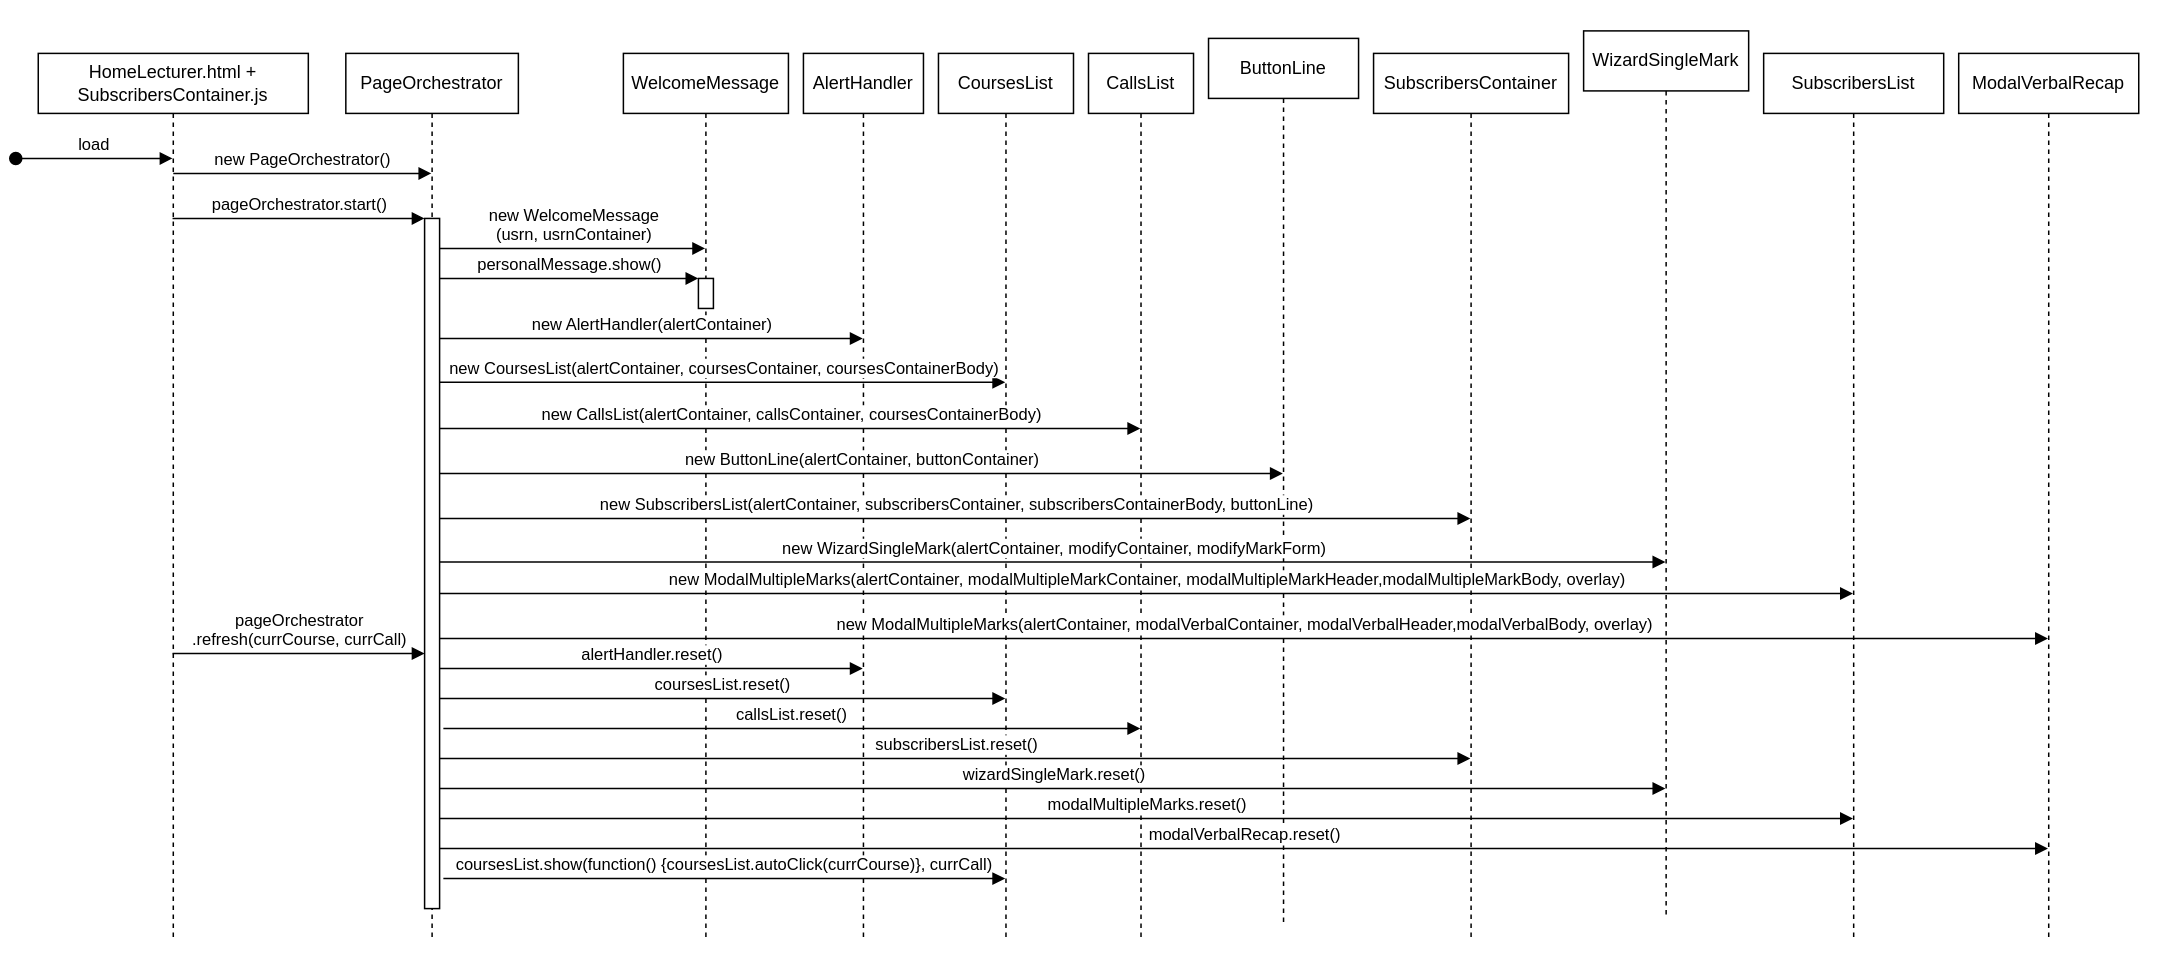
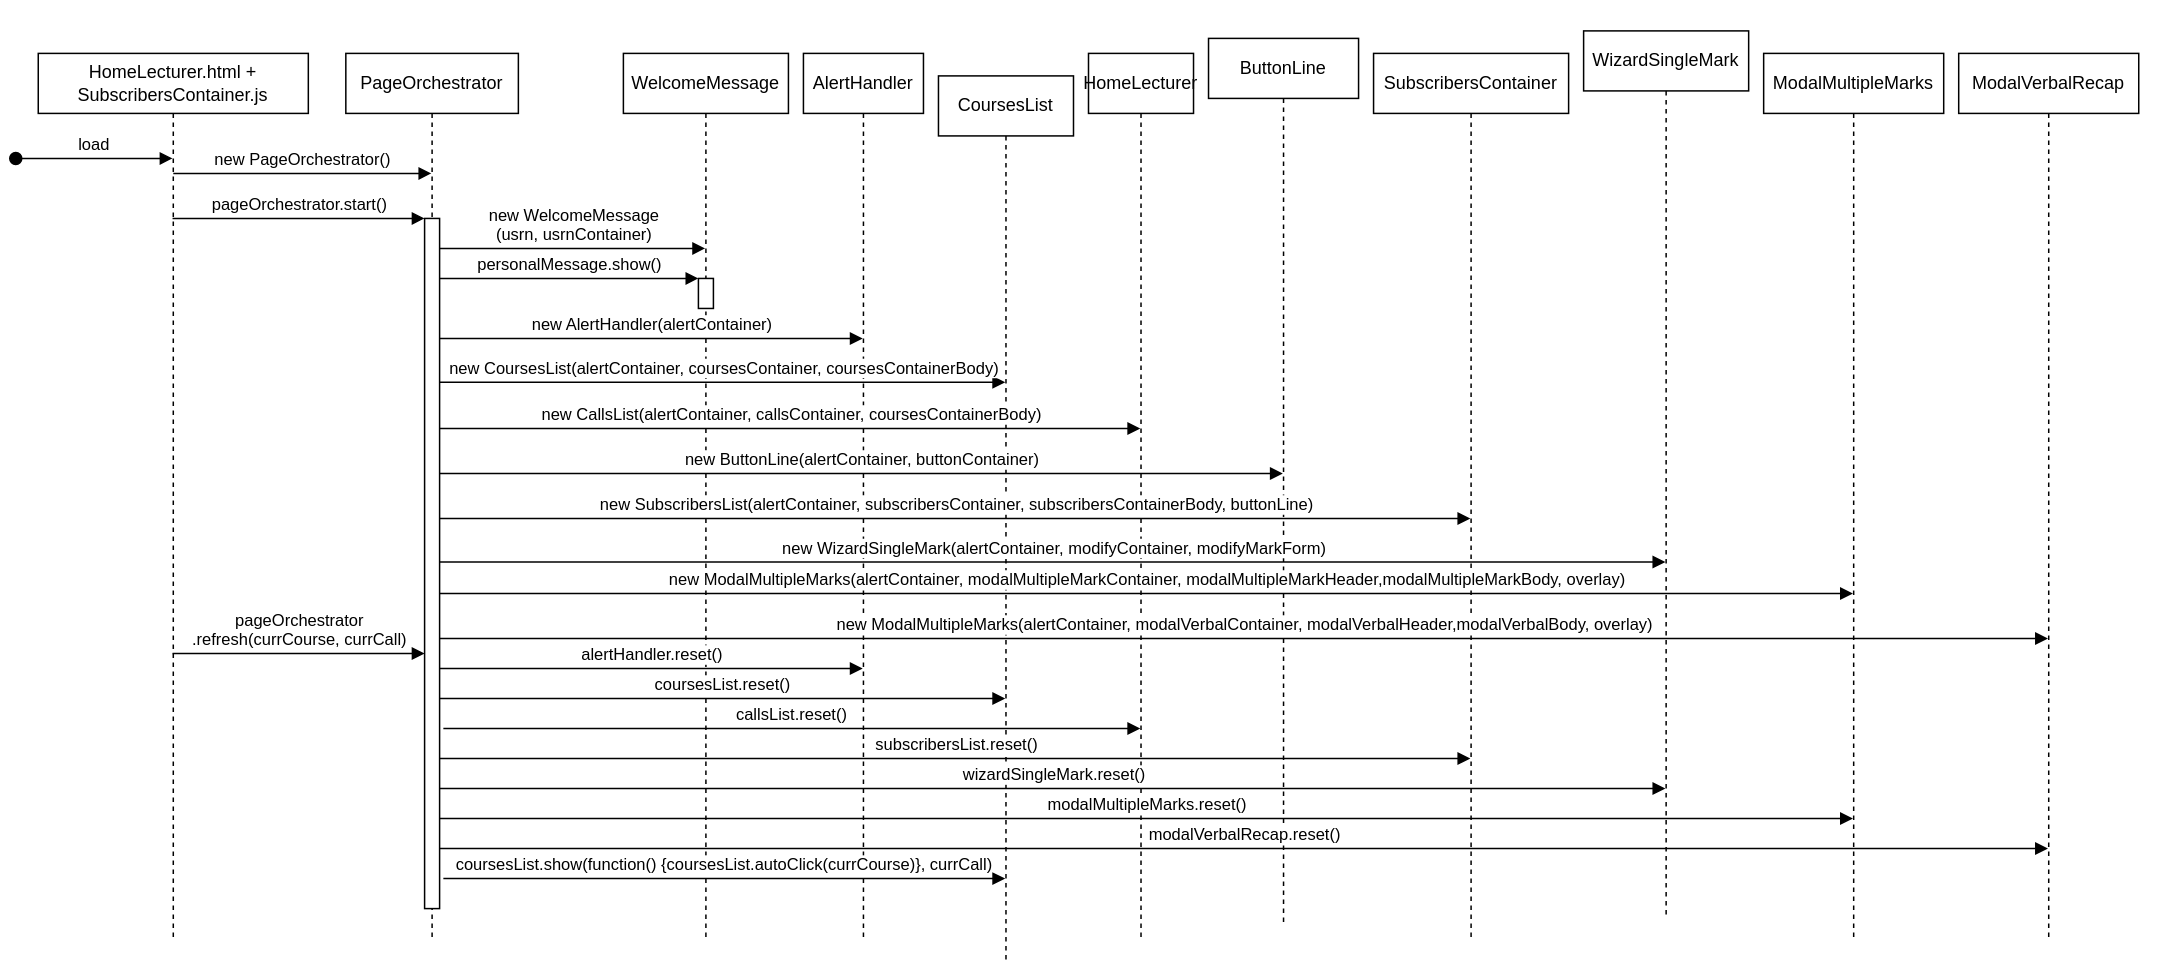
(1141, 83) -> (1141, 83)
(1853, 83) -> (1853, 83)
(1006, 496) -> (1006, 518)
